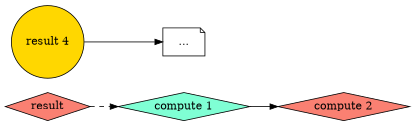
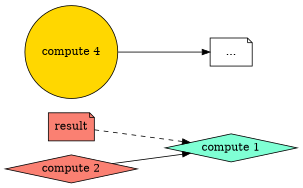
(48, 42) -> (71, 52)
(48, 107) -> (71, 127)
(260, 107) -> (147, 159)
